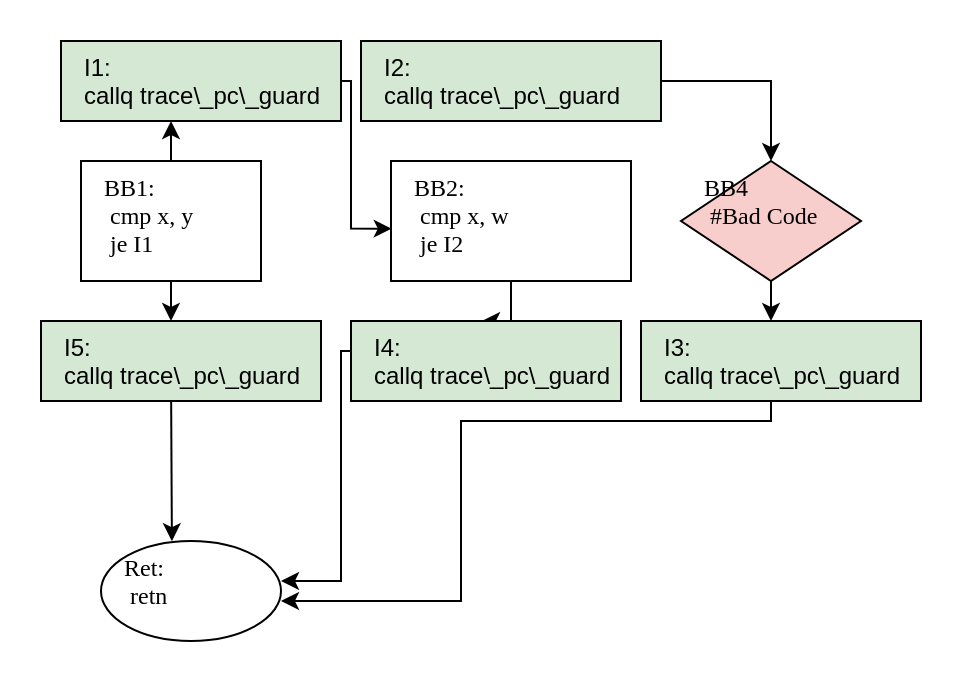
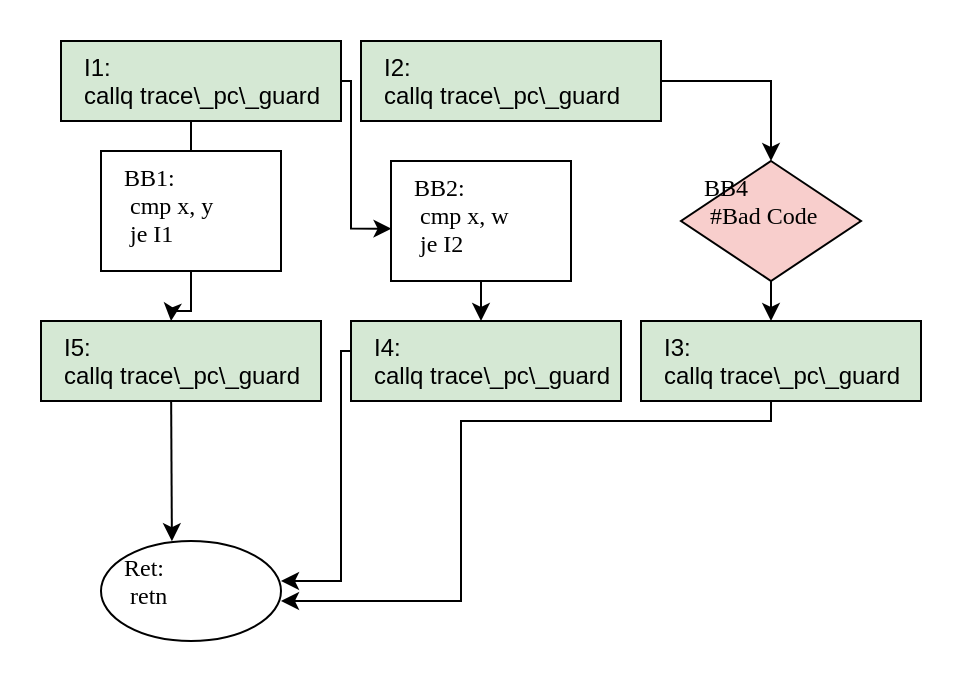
(171, 221) -> (191, 211)
(511, 221) -> (481, 221)
